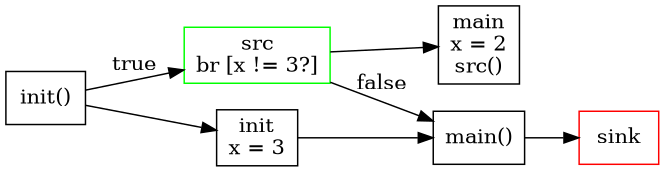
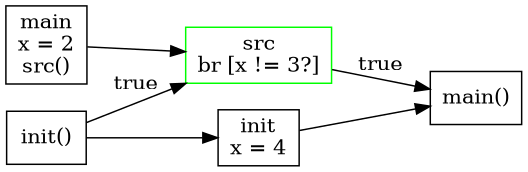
(377, 50) -> (129, 49)
(382, 84) -> (381, 65)
(257, 138) -> (259, 138)
(619, 138) -> none
